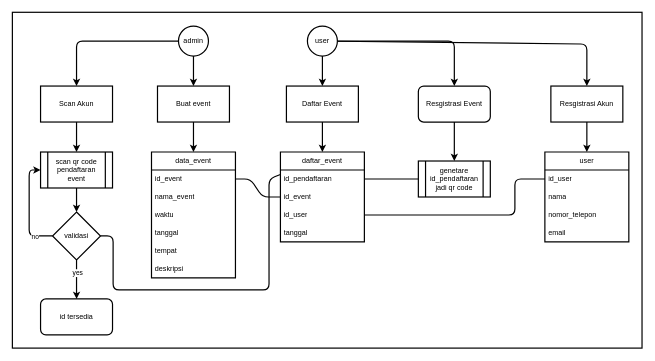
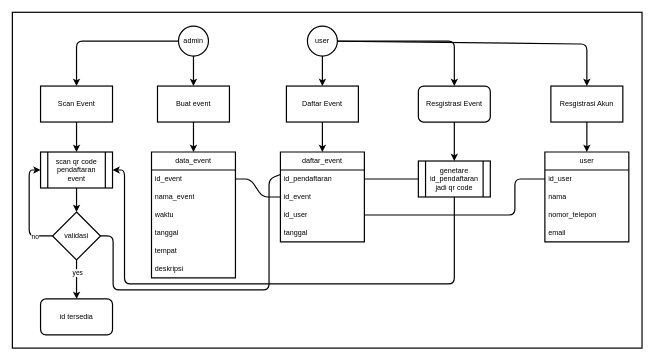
(77, 104) -> (77, 104)
none -> (273, 284)
